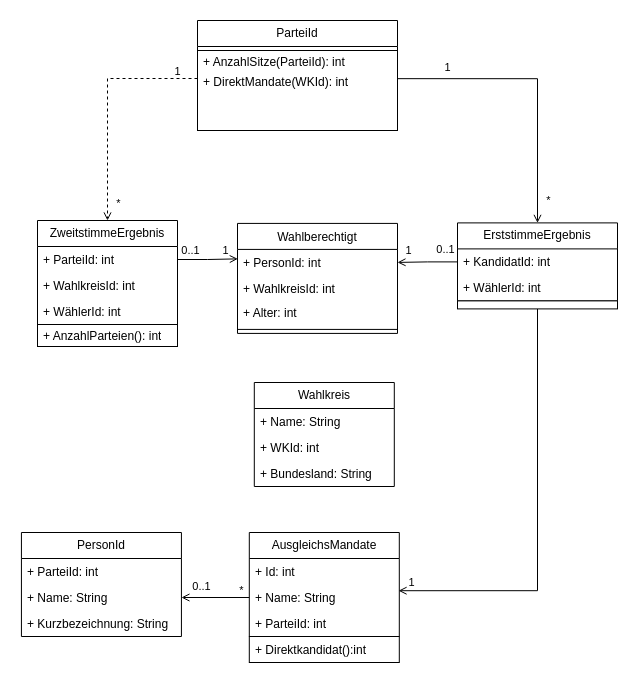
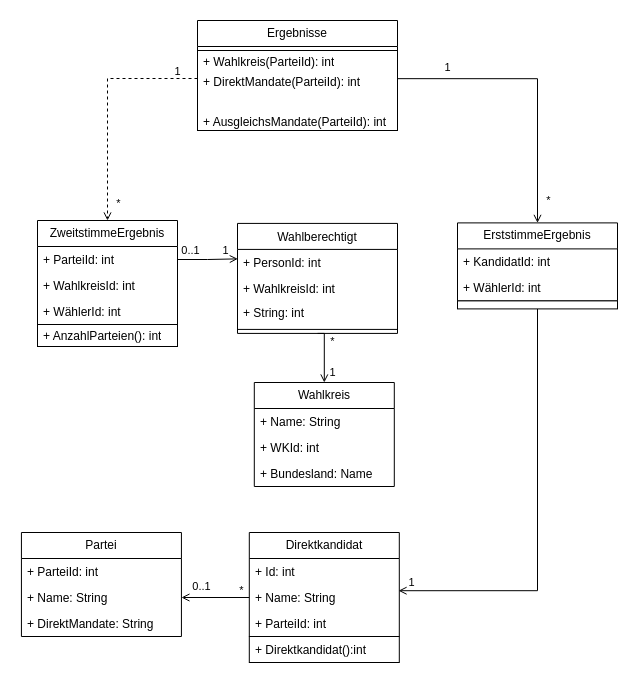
(298, 34) -> (298, 34)
(284, 70) -> (280, 63)
(283, 83) -> (294, 90)
none -> (298, 119)
(430, 262) -> none
(276, 314) -> (279, 314)
none -> (324, 358)
(320, 475) -> (315, 475)
(102, 546) -> (102, 546)
(325, 546) -> (325, 546)
(103, 632) -> (97, 625)
